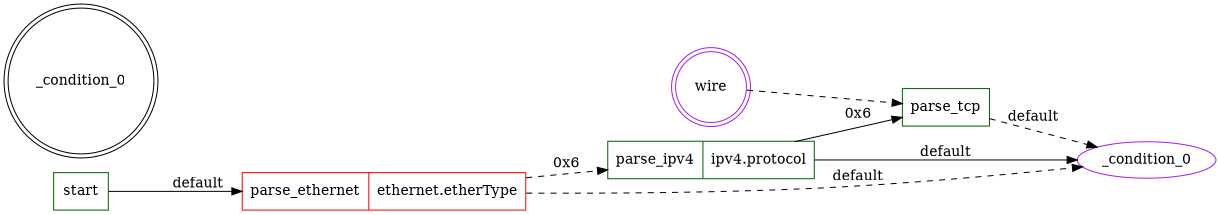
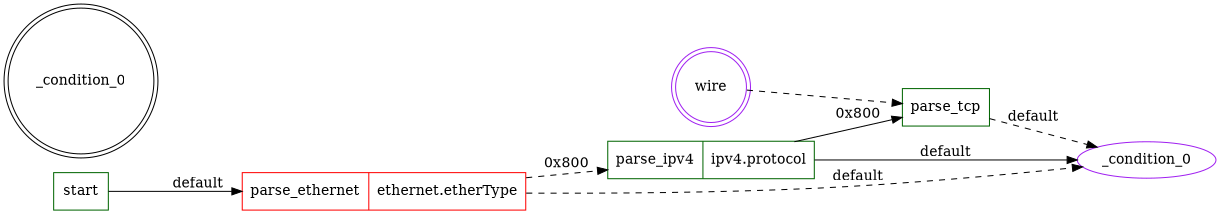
(858, 114) -> (858, 114)
(567, 164) -> (567, 164)
